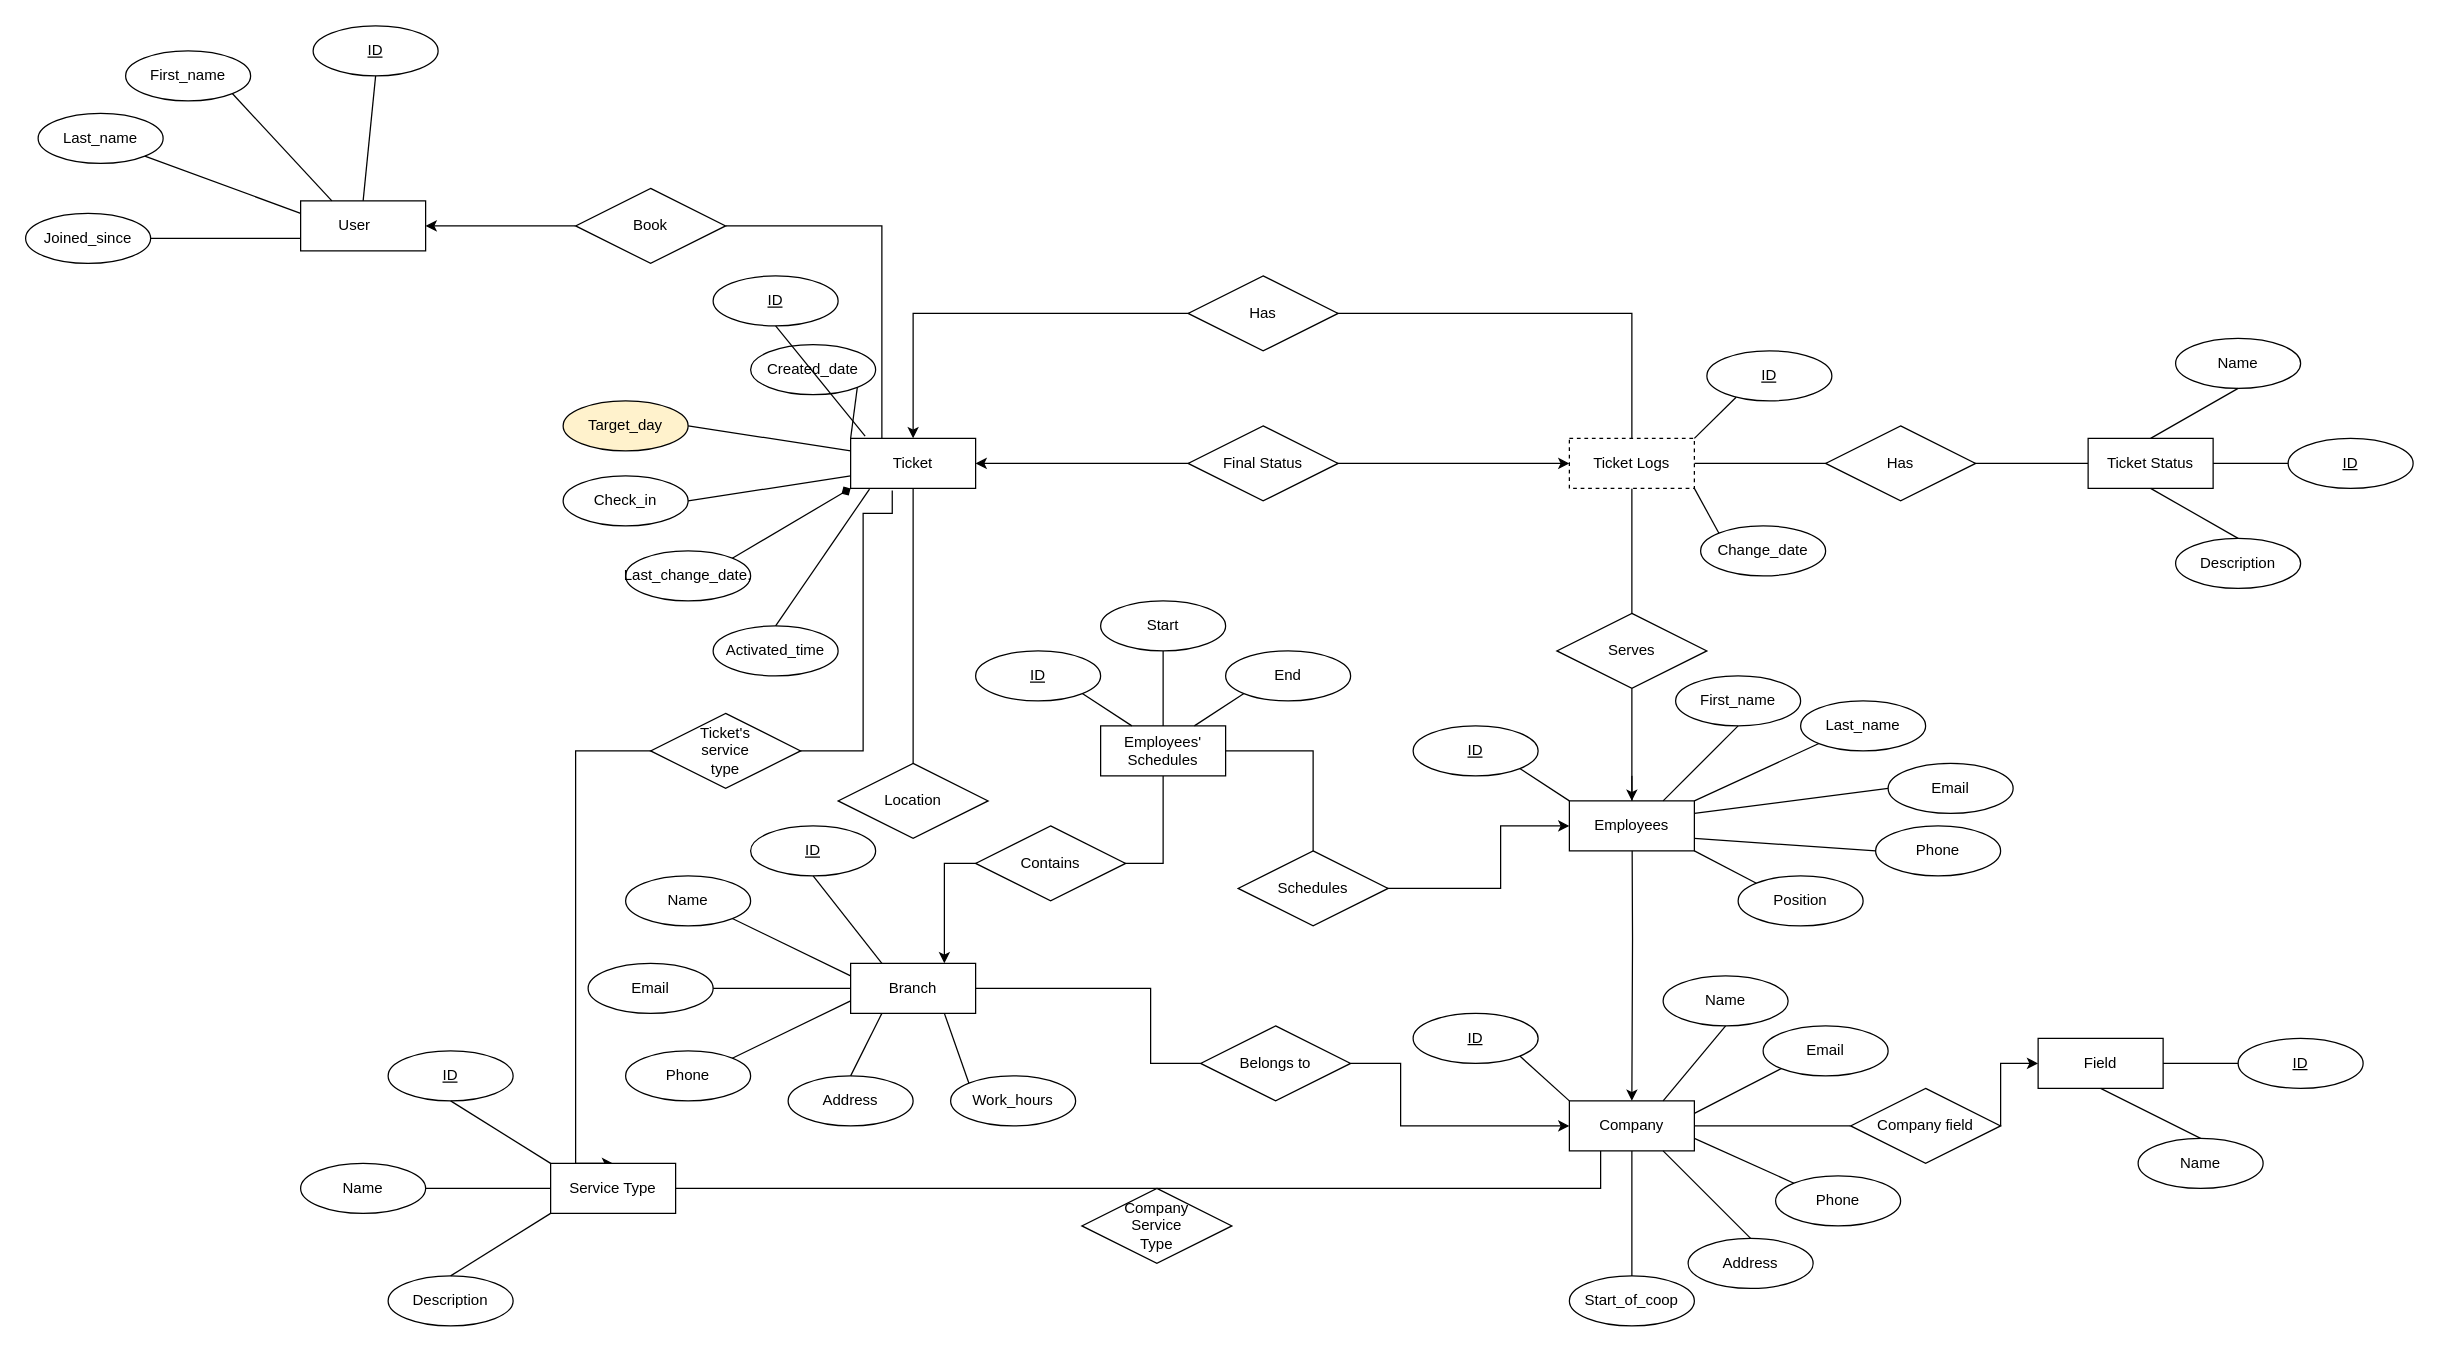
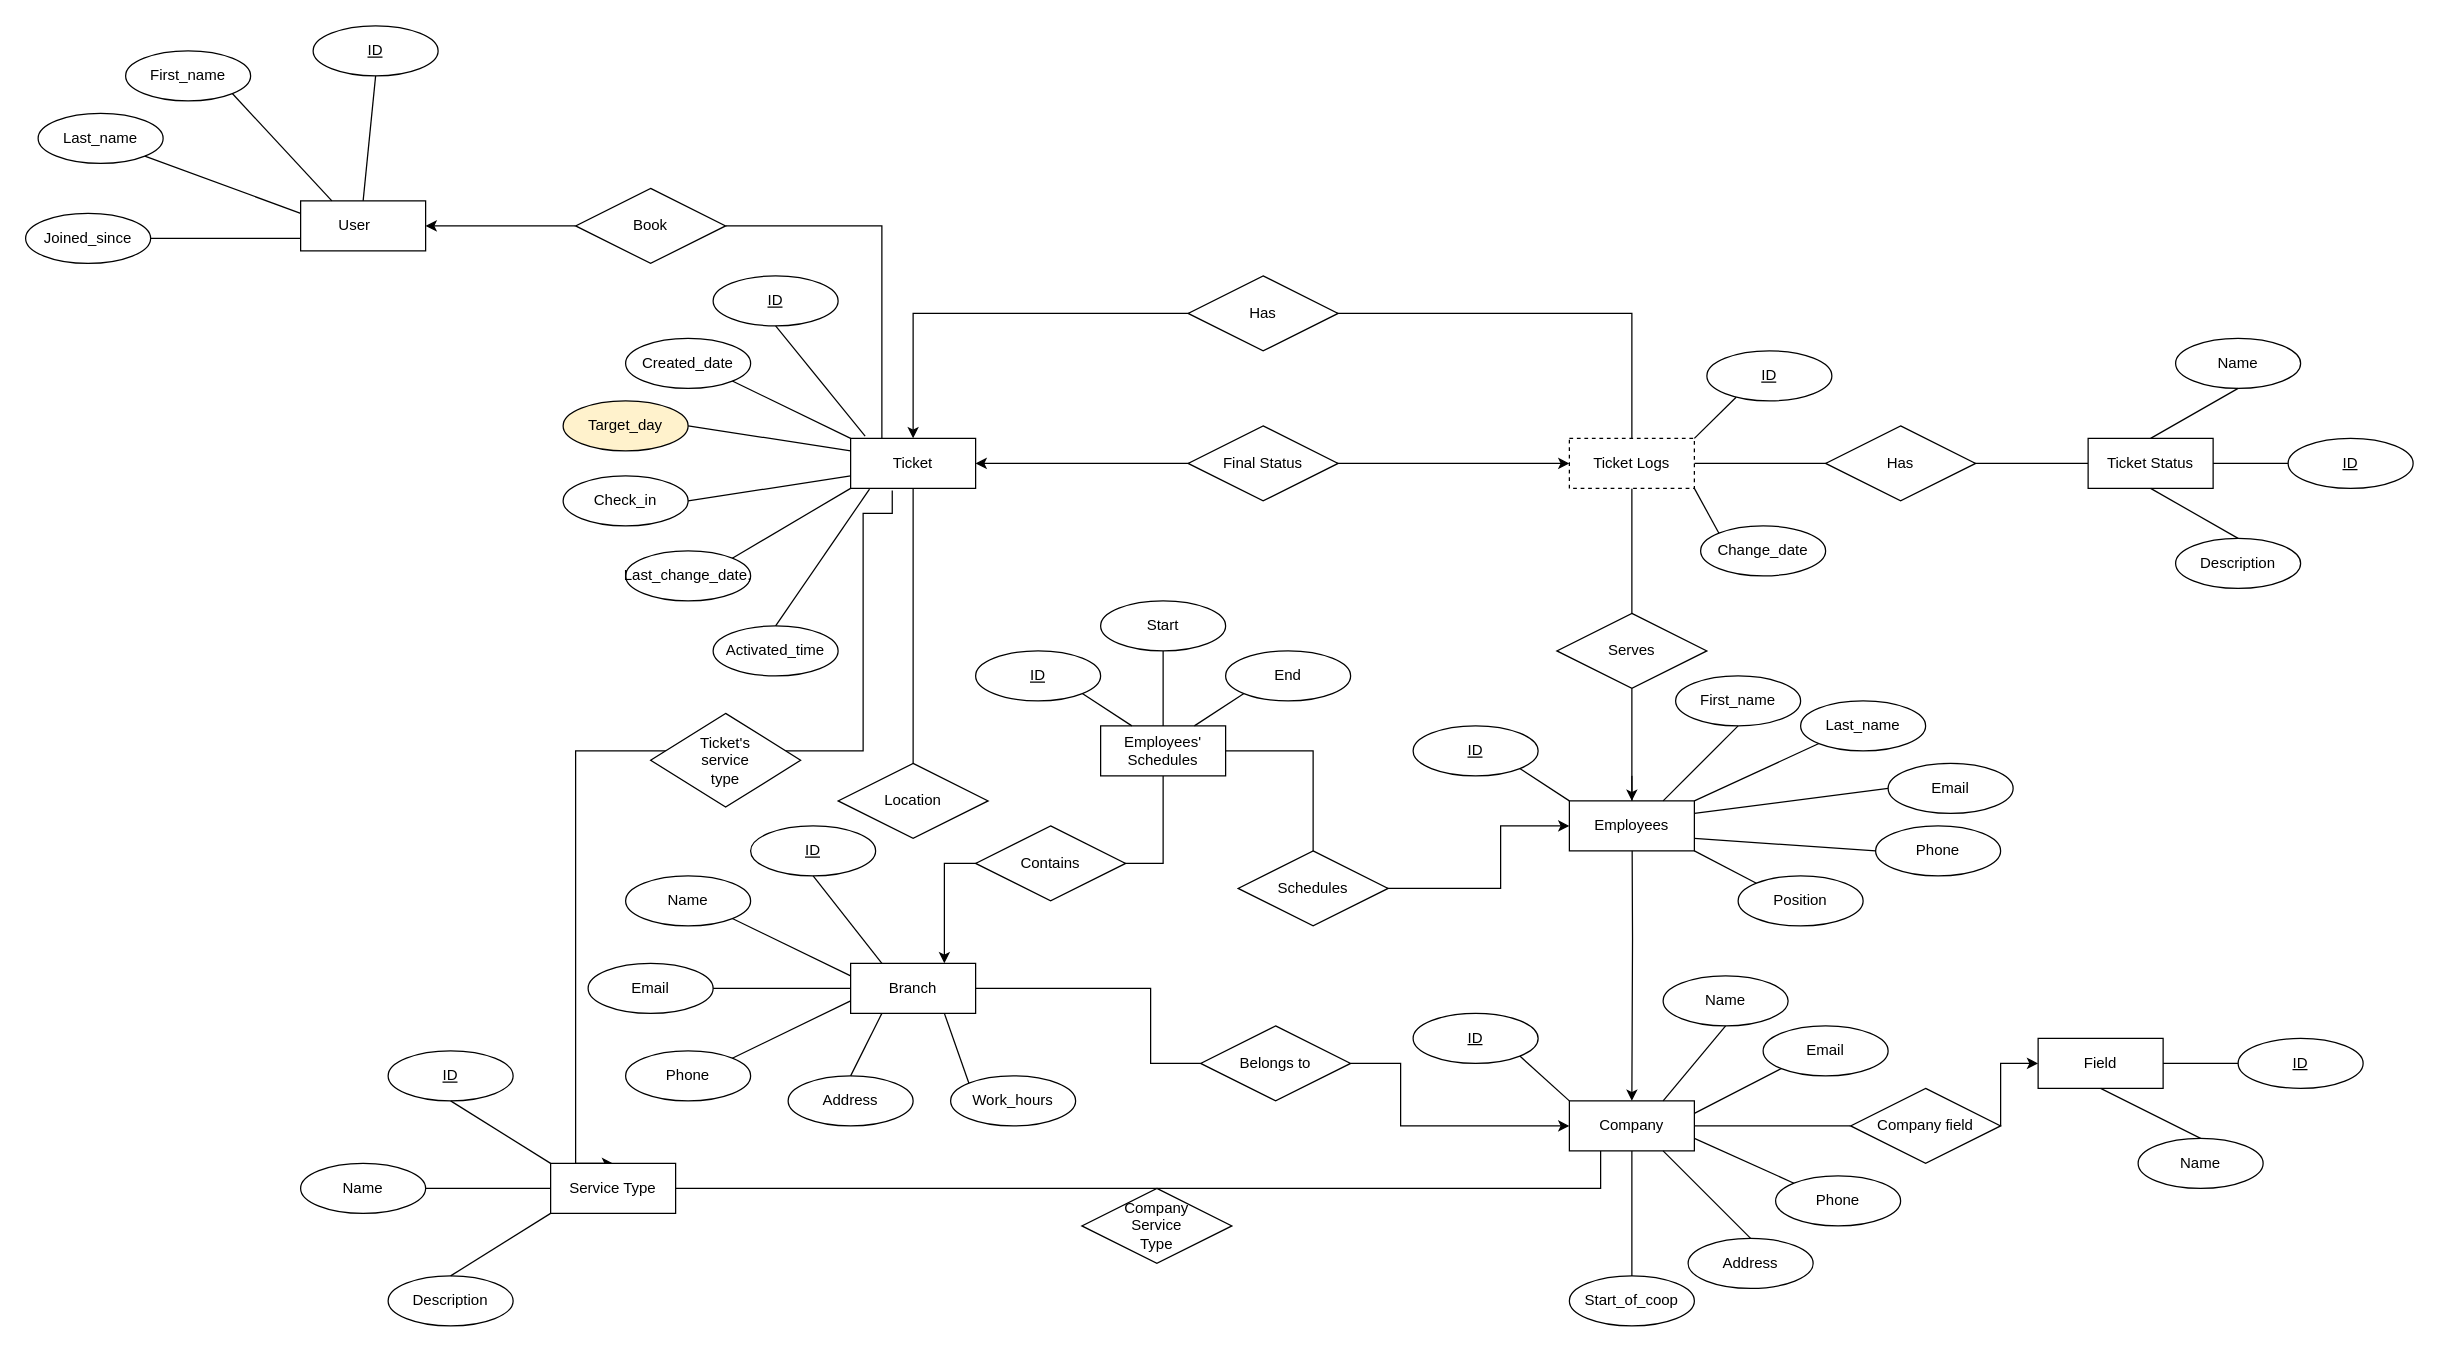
(813, 369) -> (688, 363)
(841, 494) -> (845, 491)
(726, 751) -> (726, 760)
